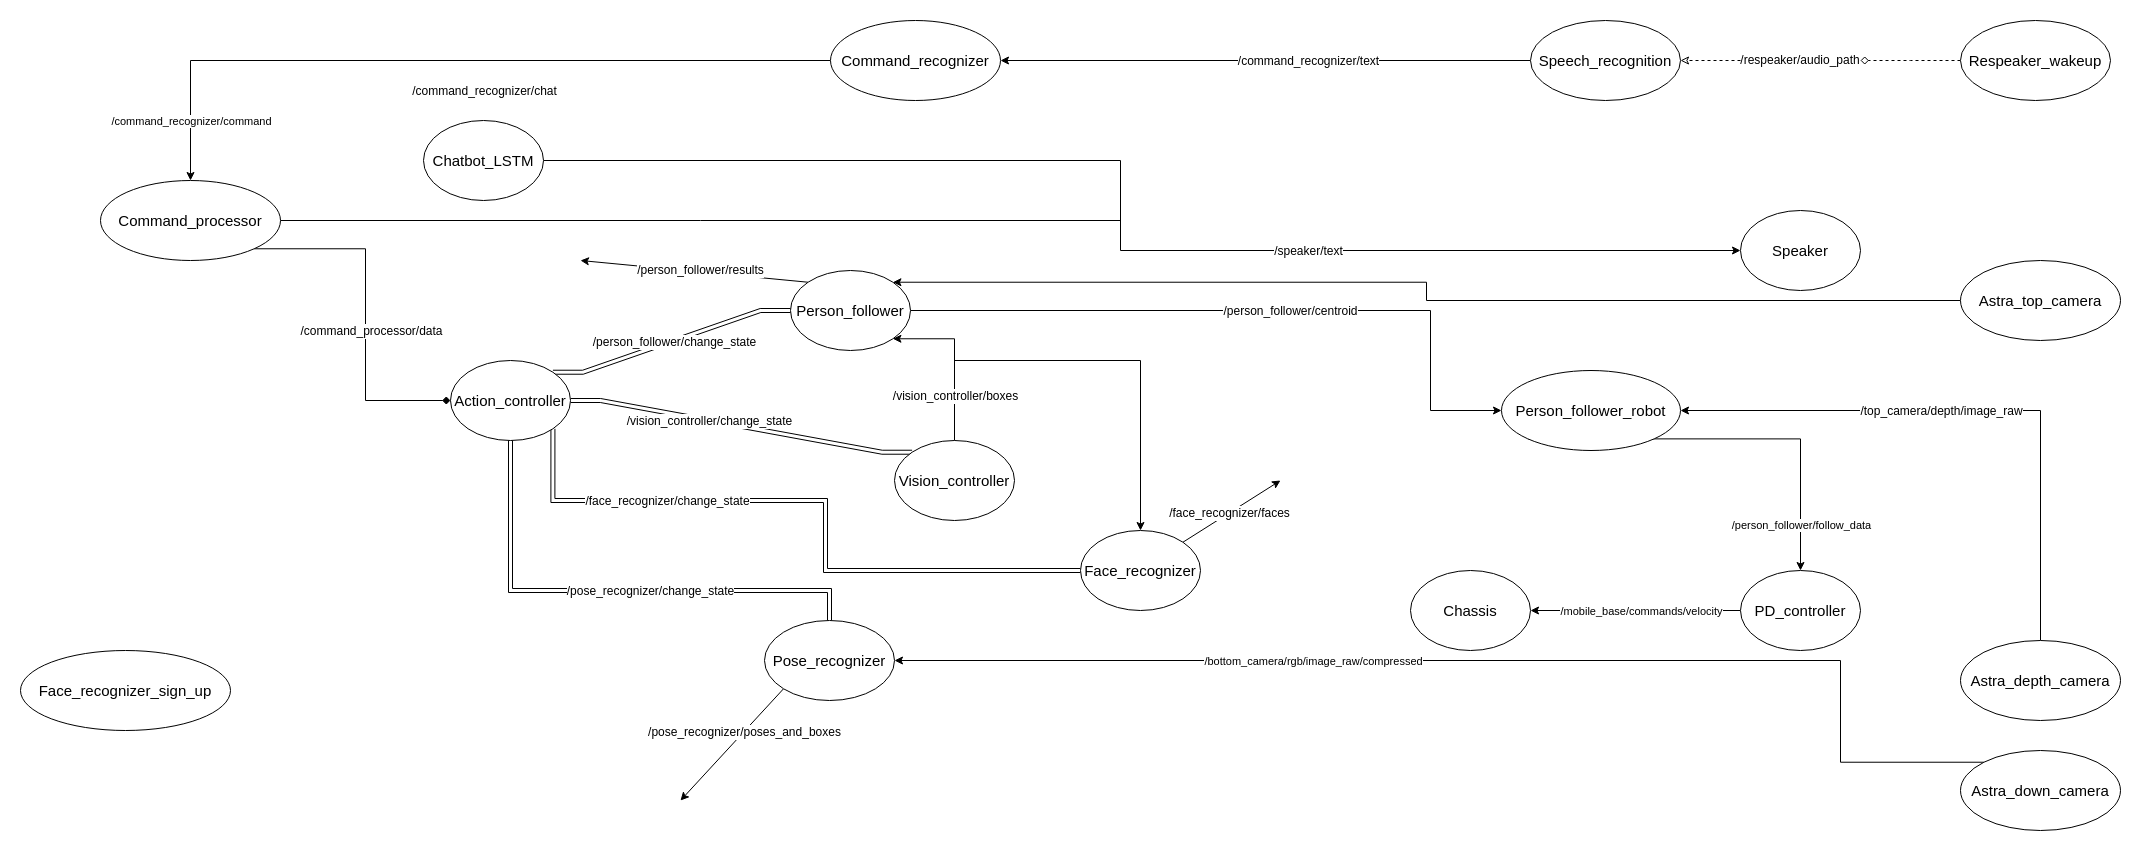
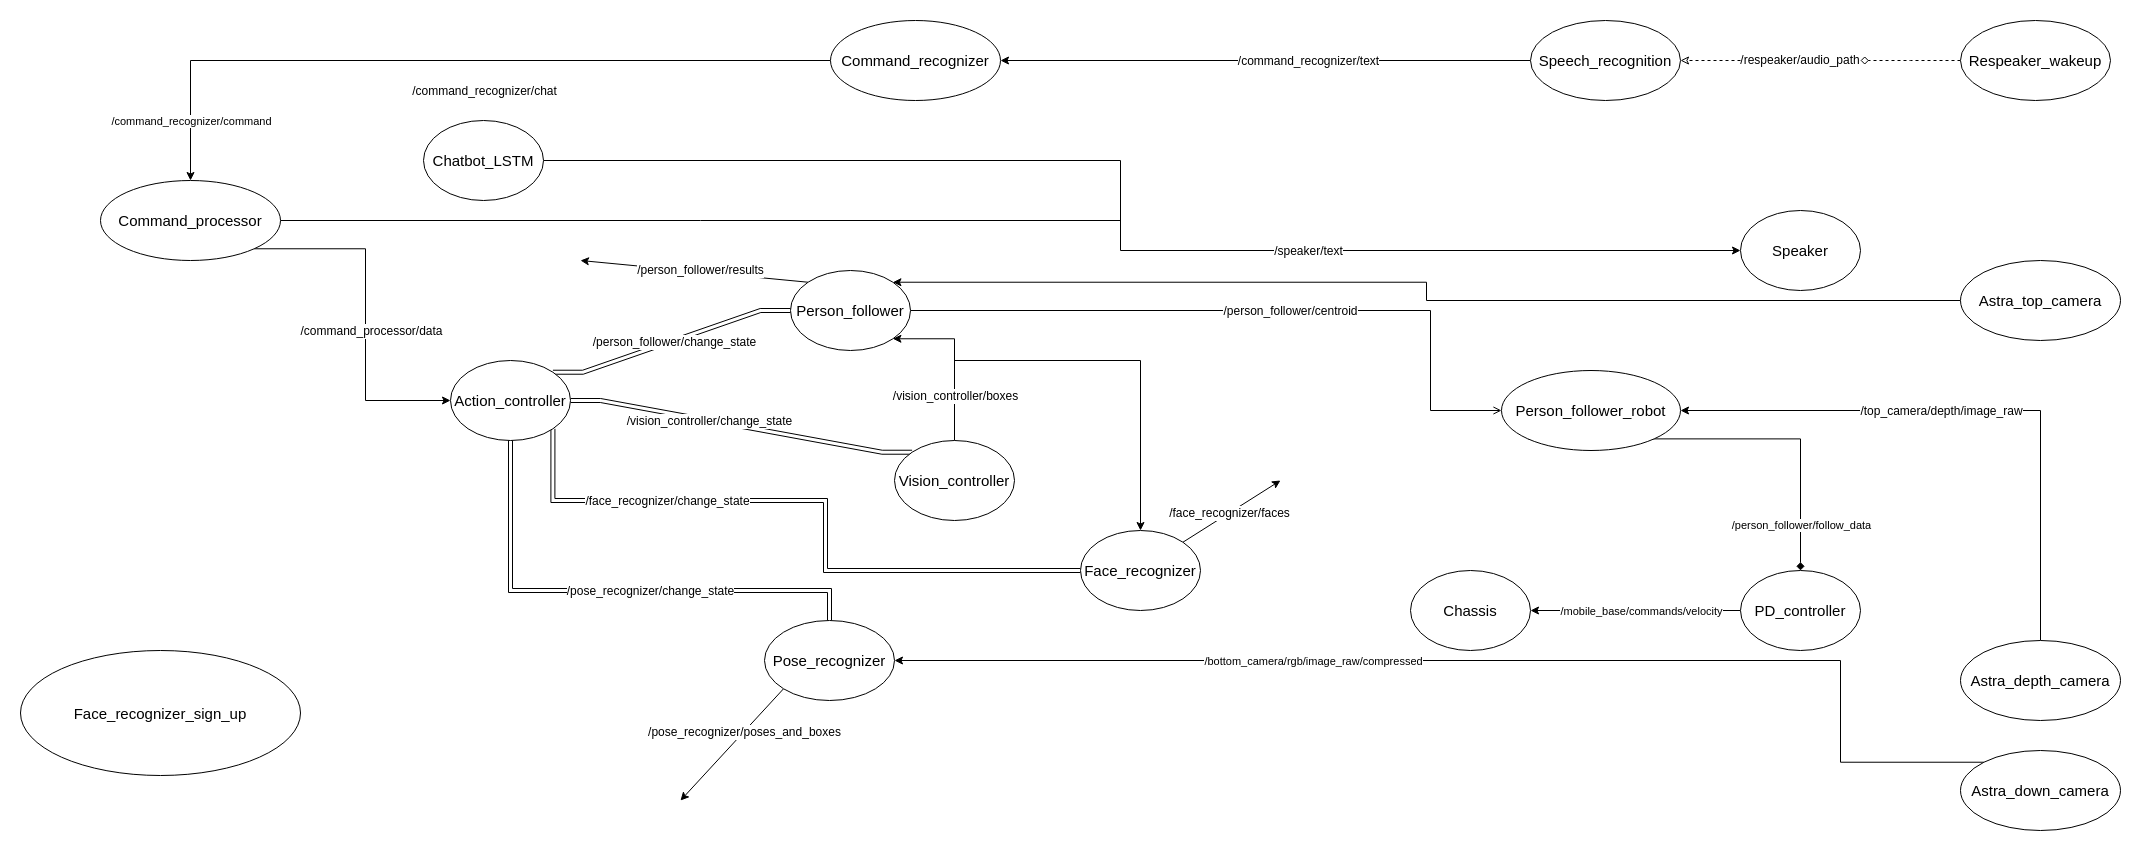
(442, 401) -> (442, 401)
(1493, 411) -> (1495, 411)
(1801, 562) -> (1801, 562)
(126, 691) -> (161, 713)
